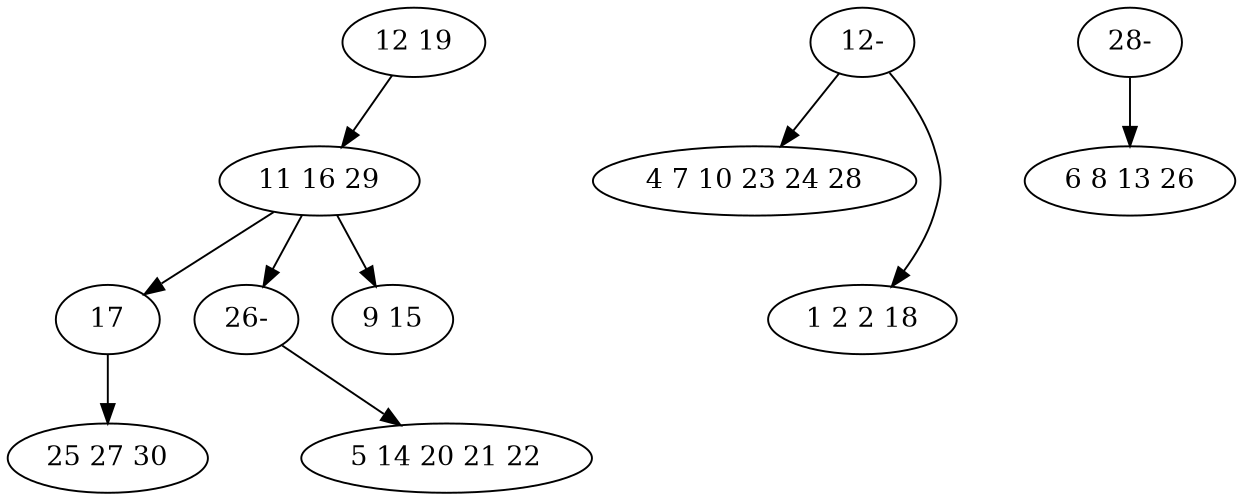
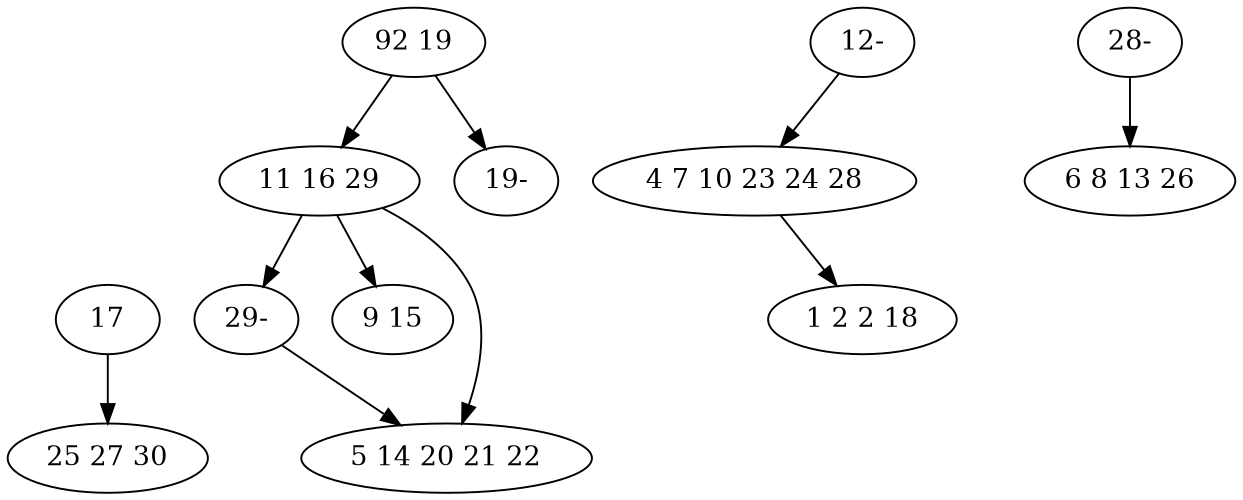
(414, 42) -> (414, 42)
(940, 170) -> (803, 243)
none -> (506, 181)
(218, 248) -> (471, 287)
(246, 320) -> (246, 320)
